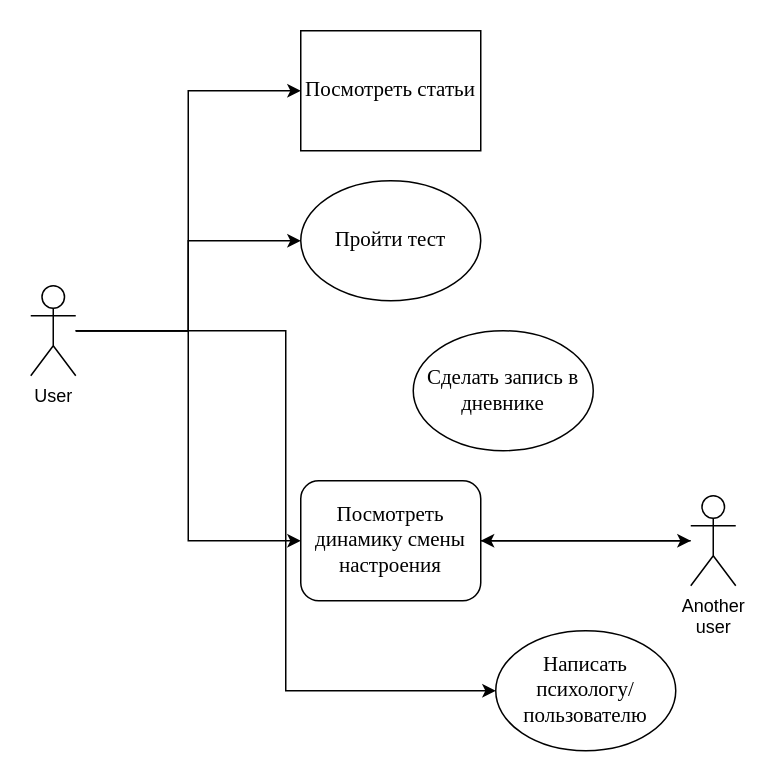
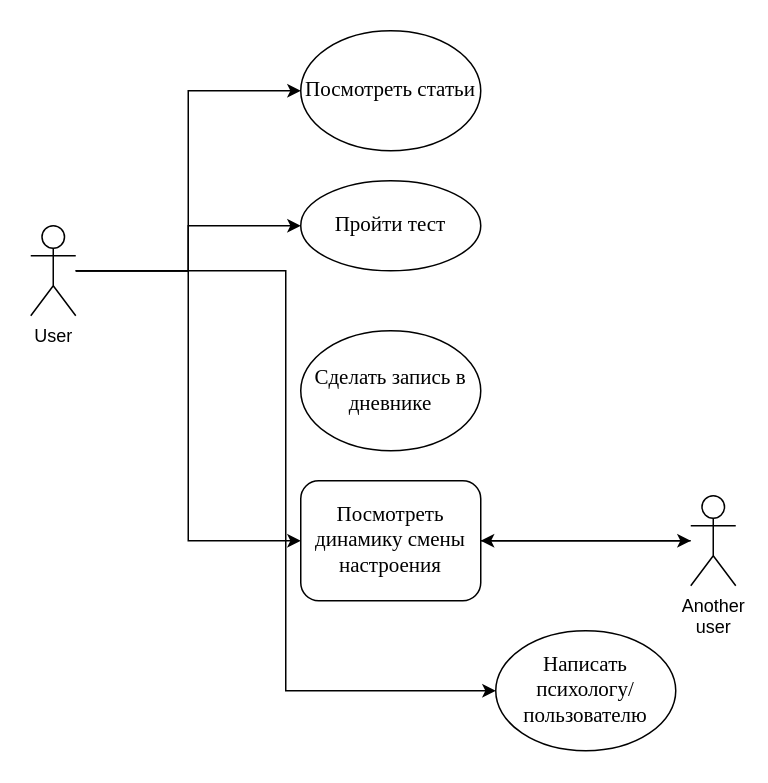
(391, 91) -> (391, 91)
(391, 241) -> (391, 226)
(53, 331) -> (53, 271)
(503, 391) -> (391, 391)
